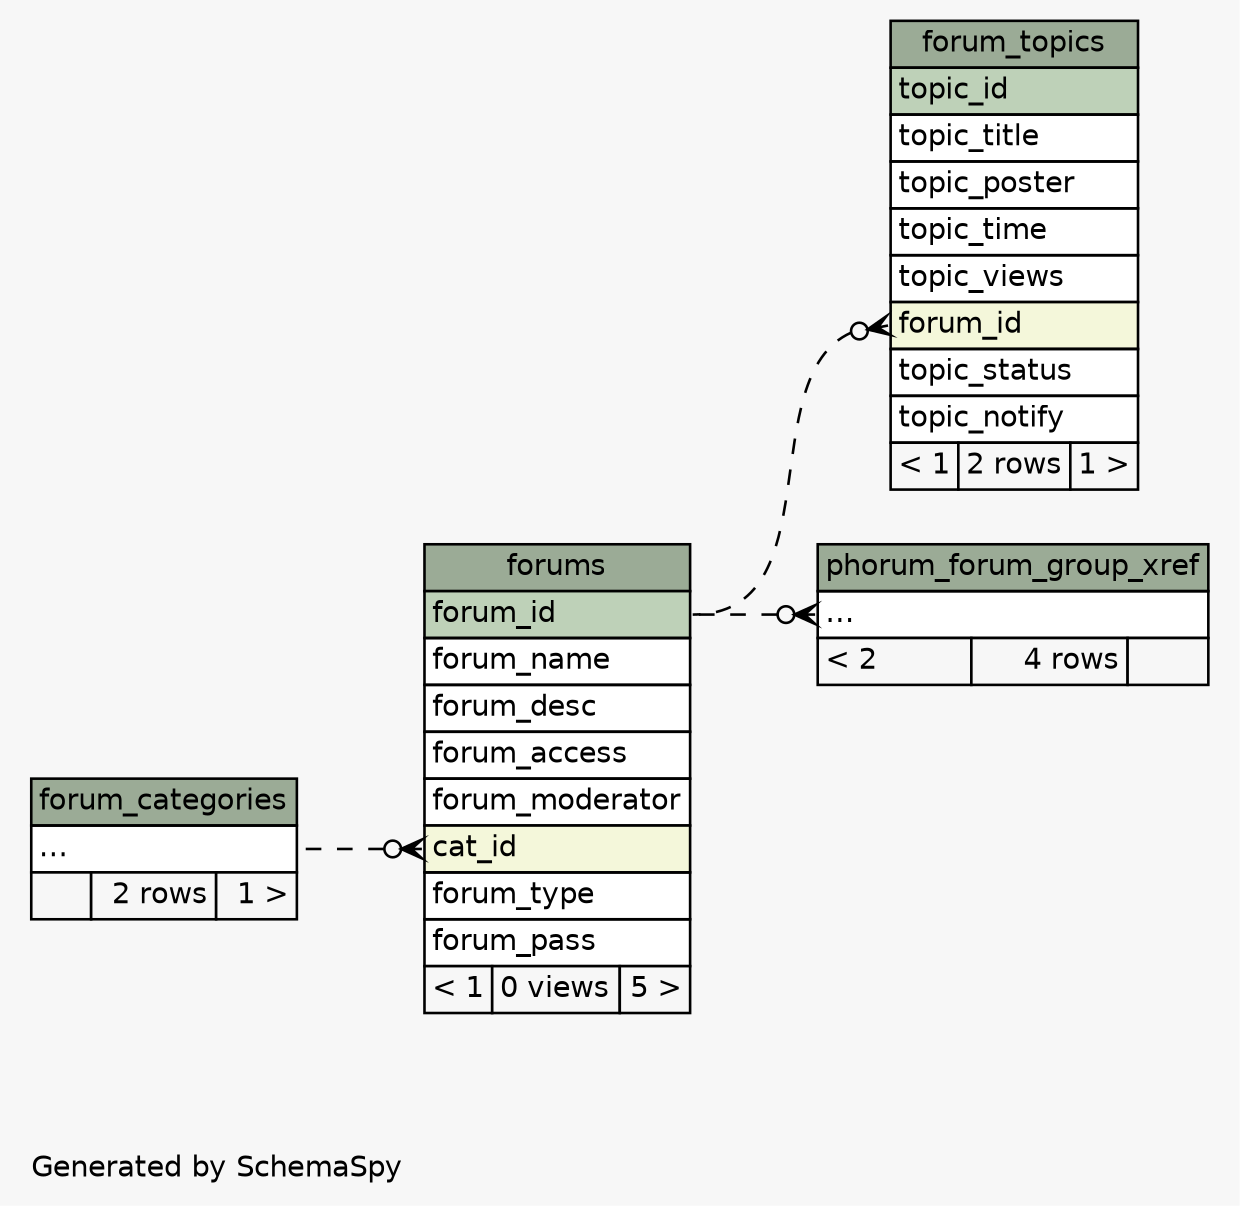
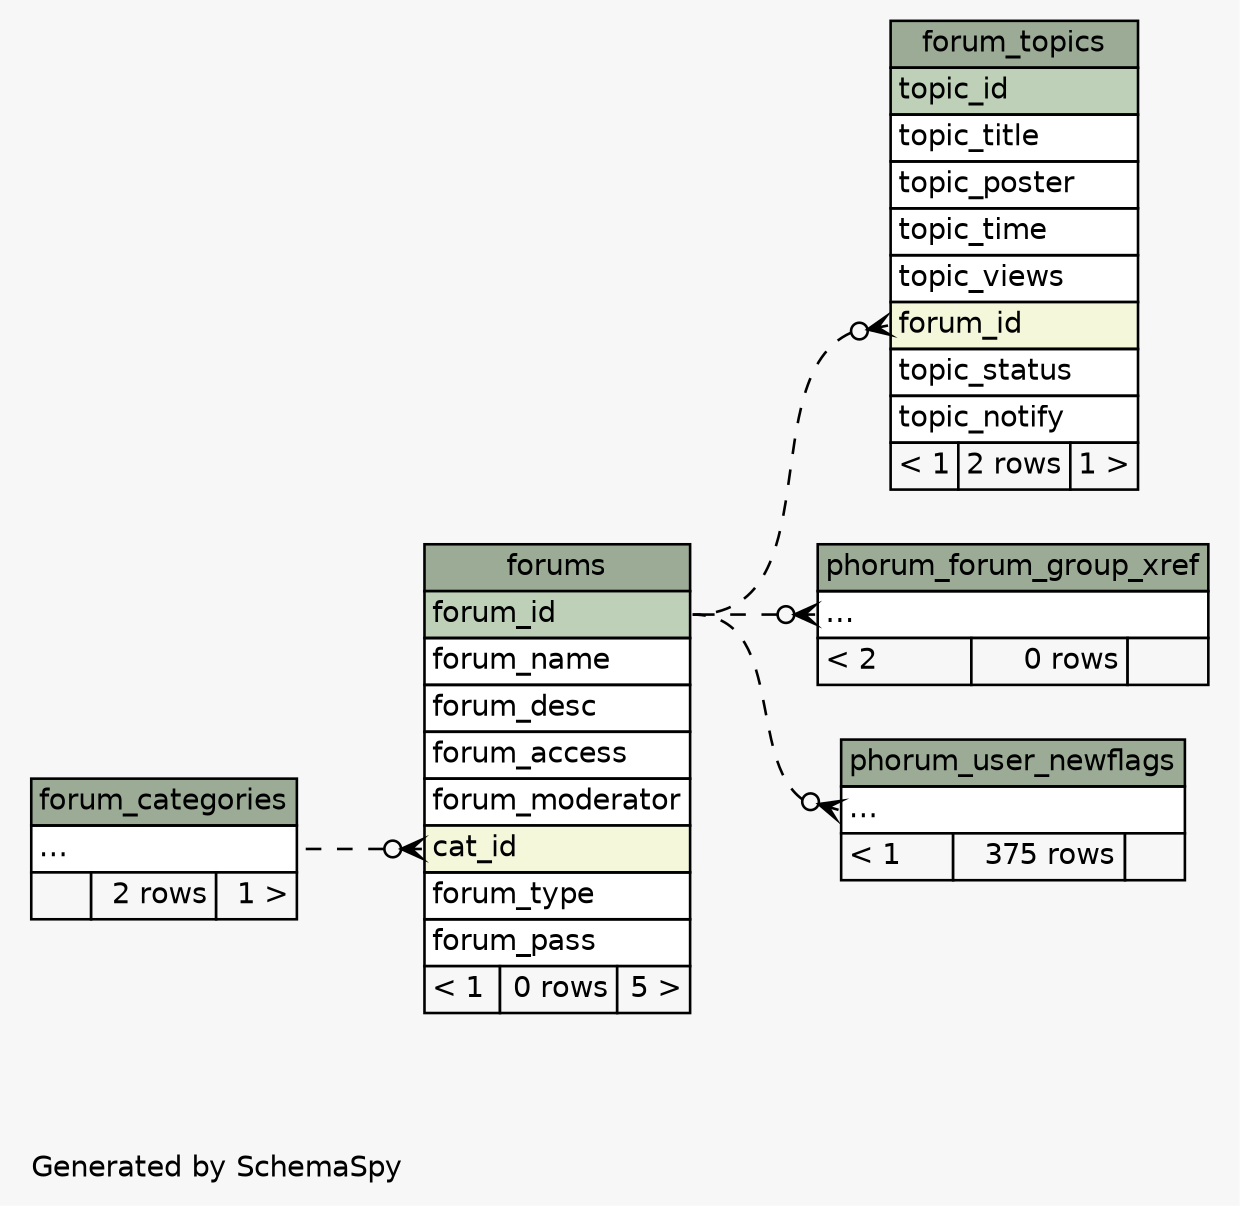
(1072, 660) -> (1072, 660)
none -> (1013, 810)
(556, 988) -> (561, 988)
